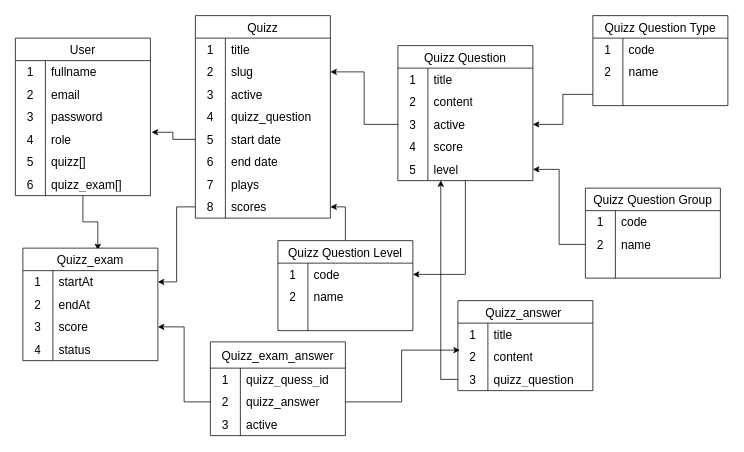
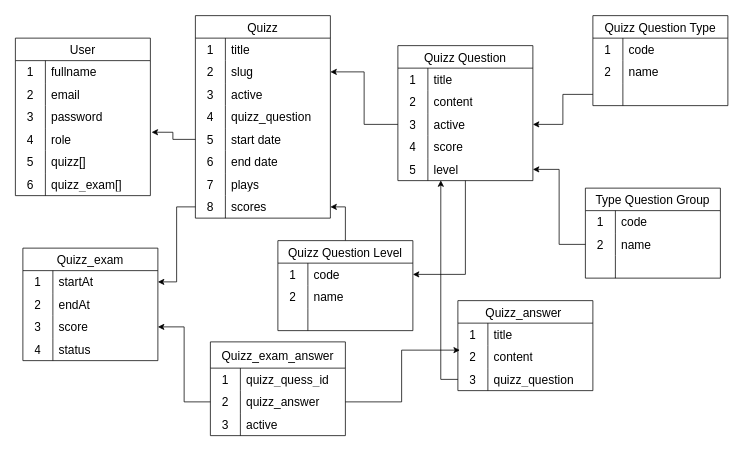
(653, 200) -> (653, 200)
(98, 232) -> none
